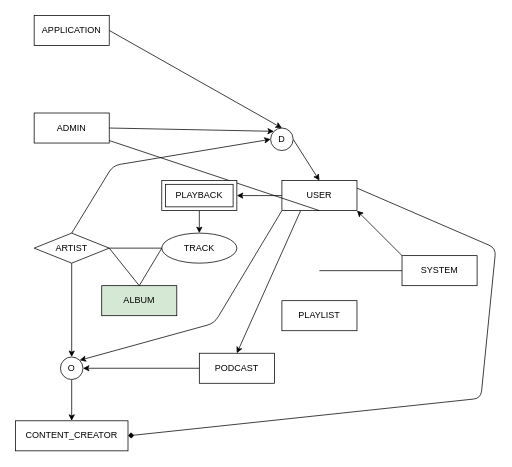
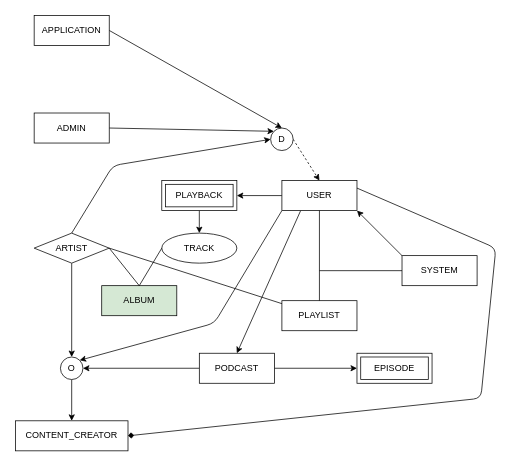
(305, 158) -> (305, 158)
(189, 167) -> (319, 255)
(135, 248) -> (197, 276)
none -> (312, 368)
none -> (394, 368)
